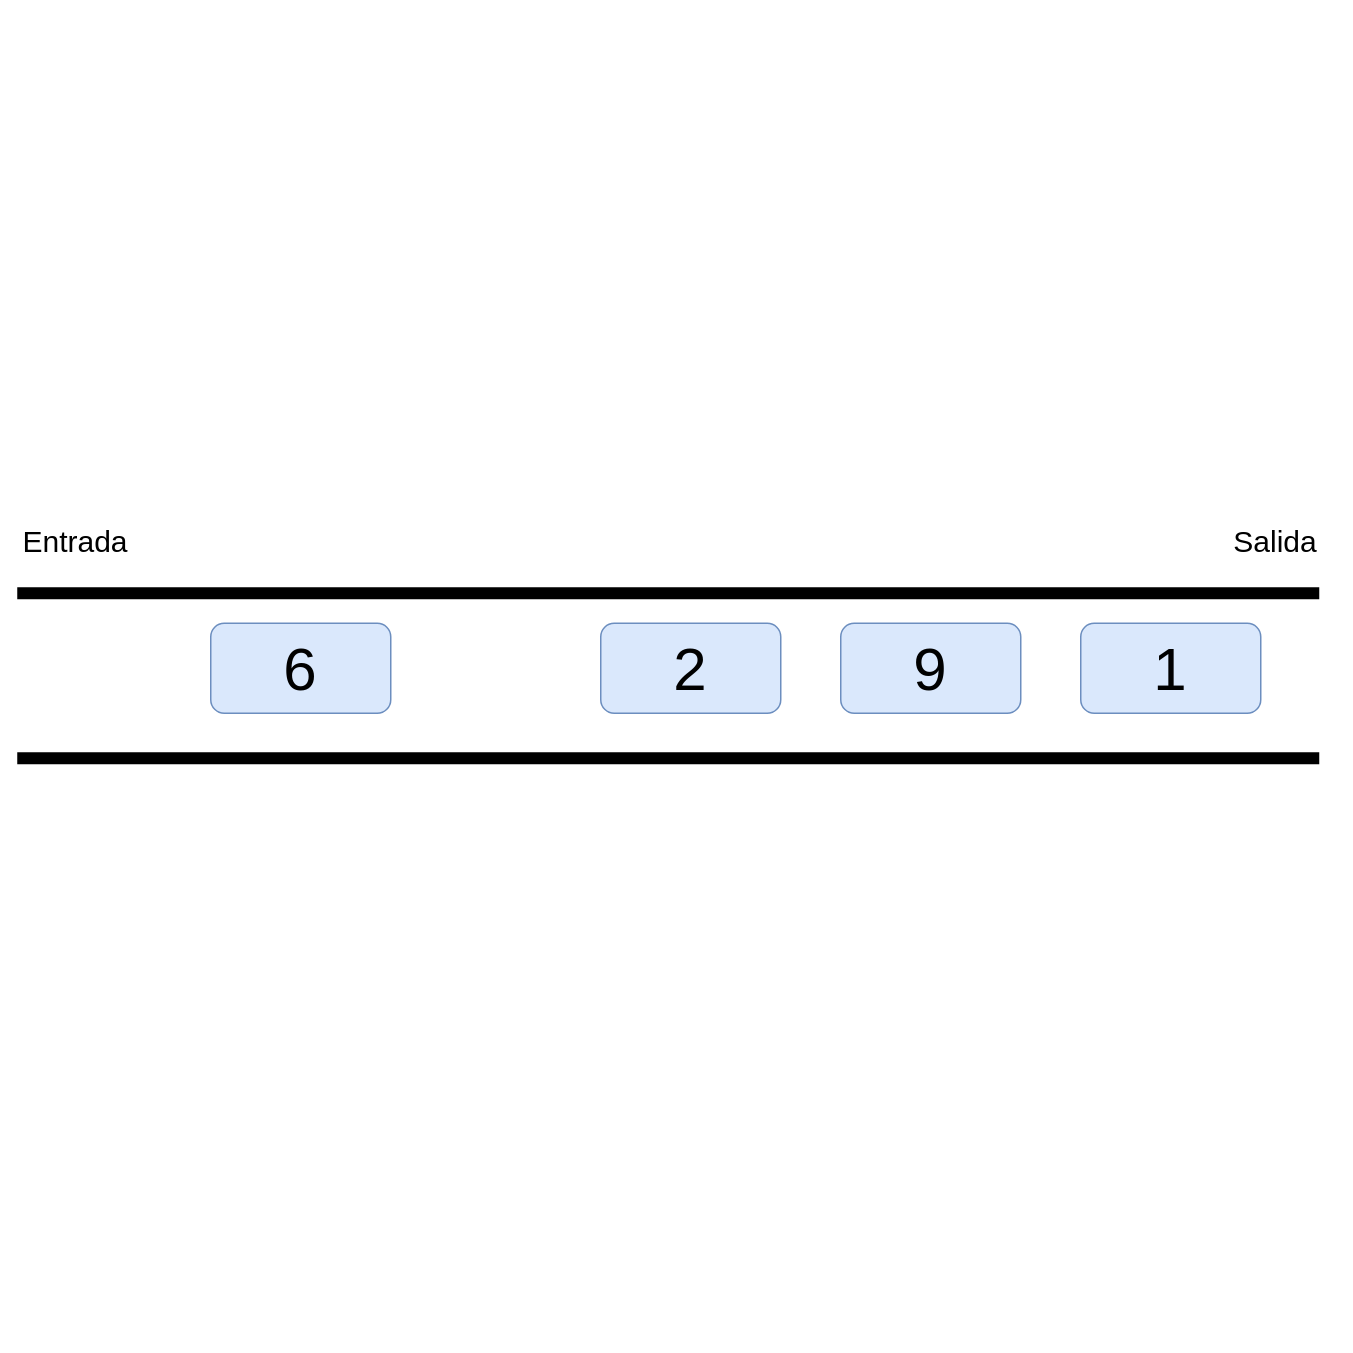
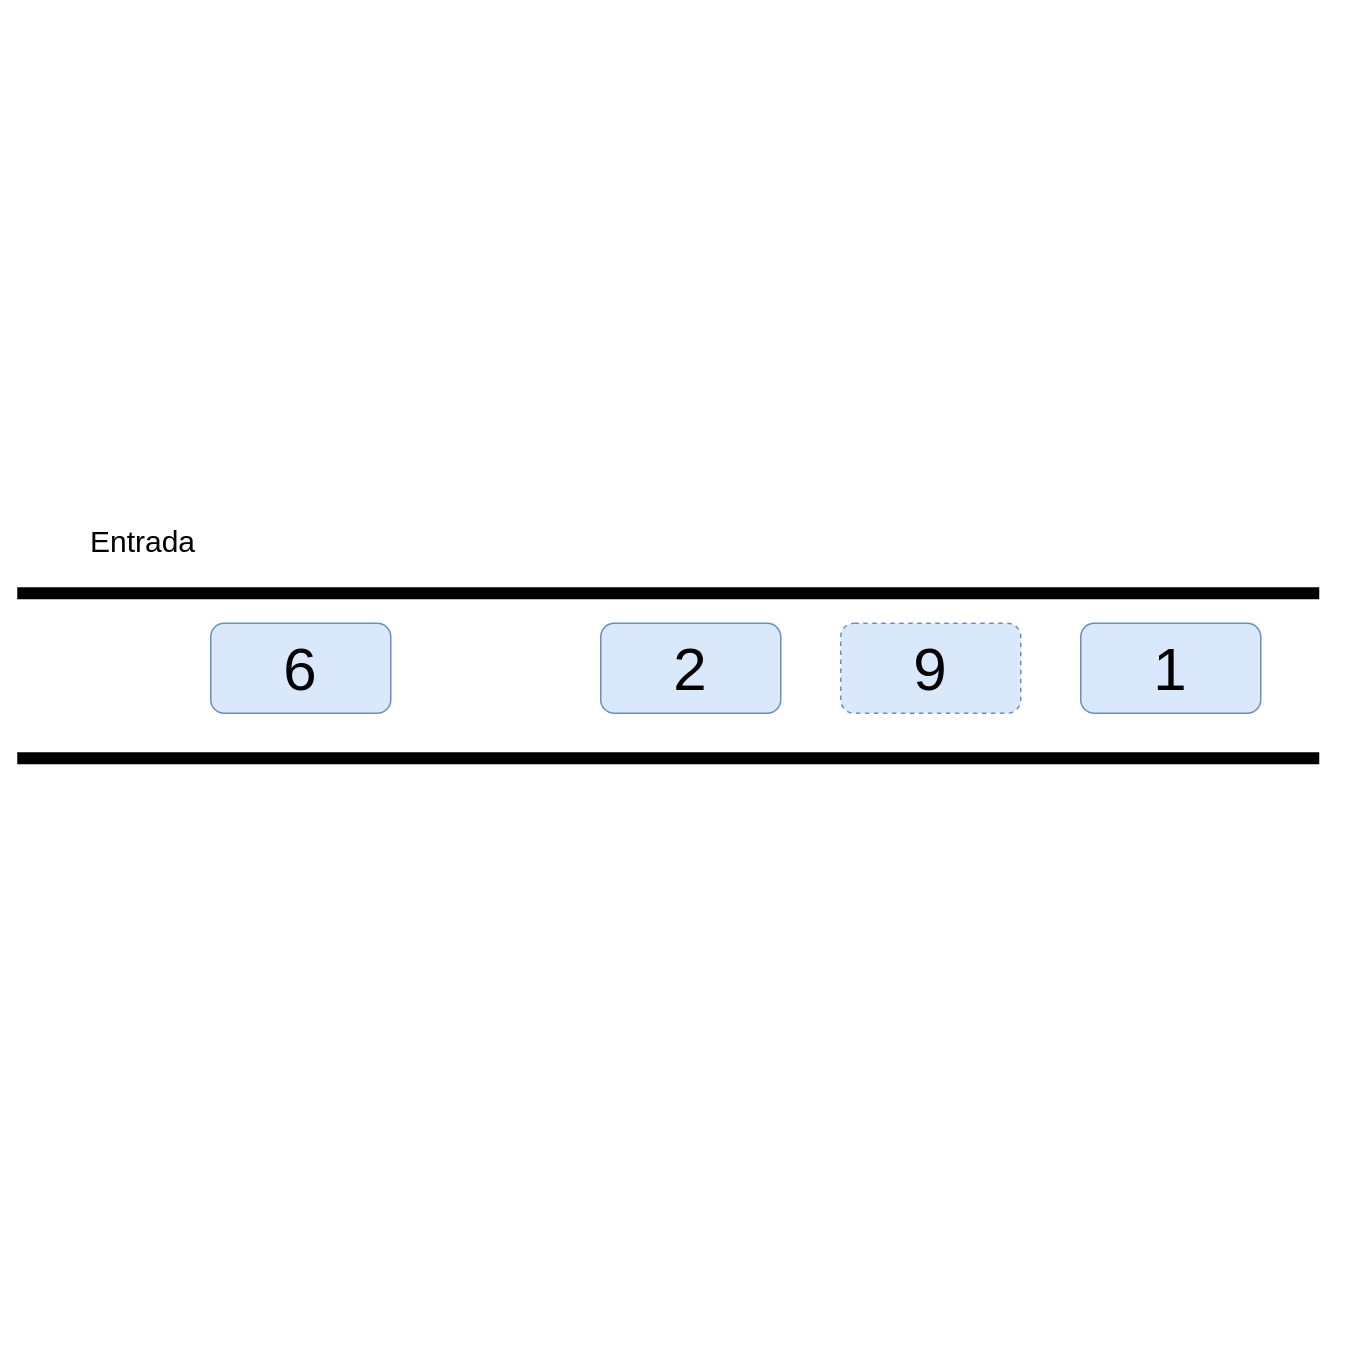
(76, 541) -> (143, 541)
(1276, 541) -> none
(931, 668) -> (931, 668)
